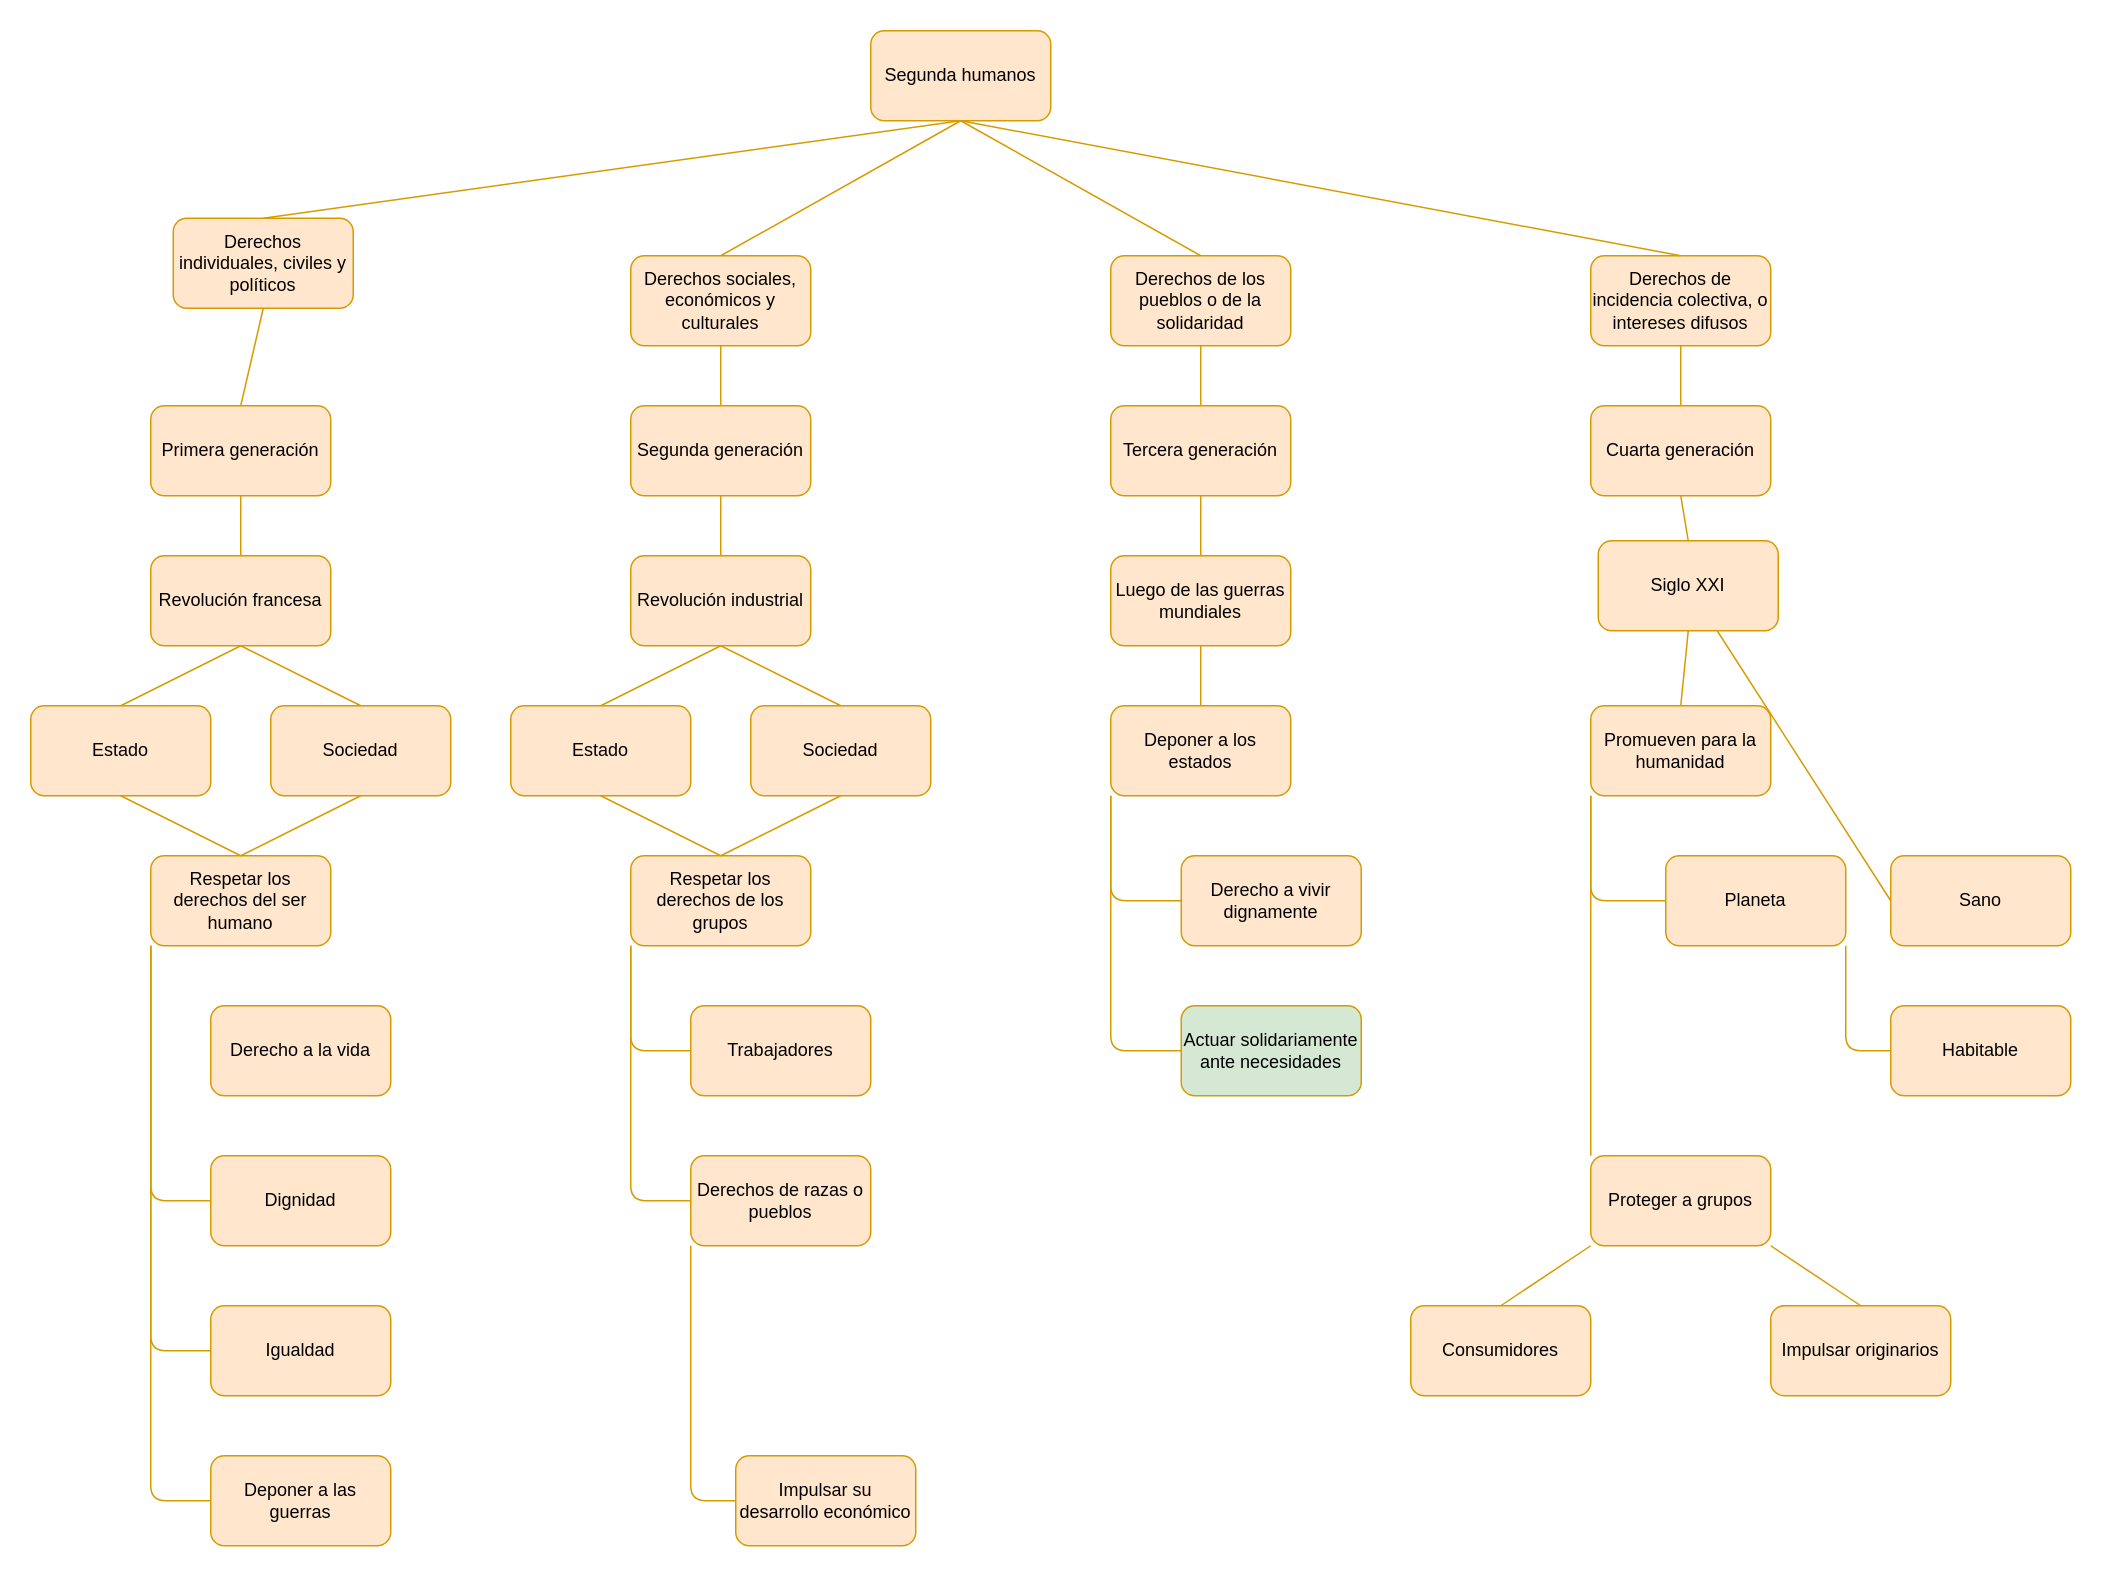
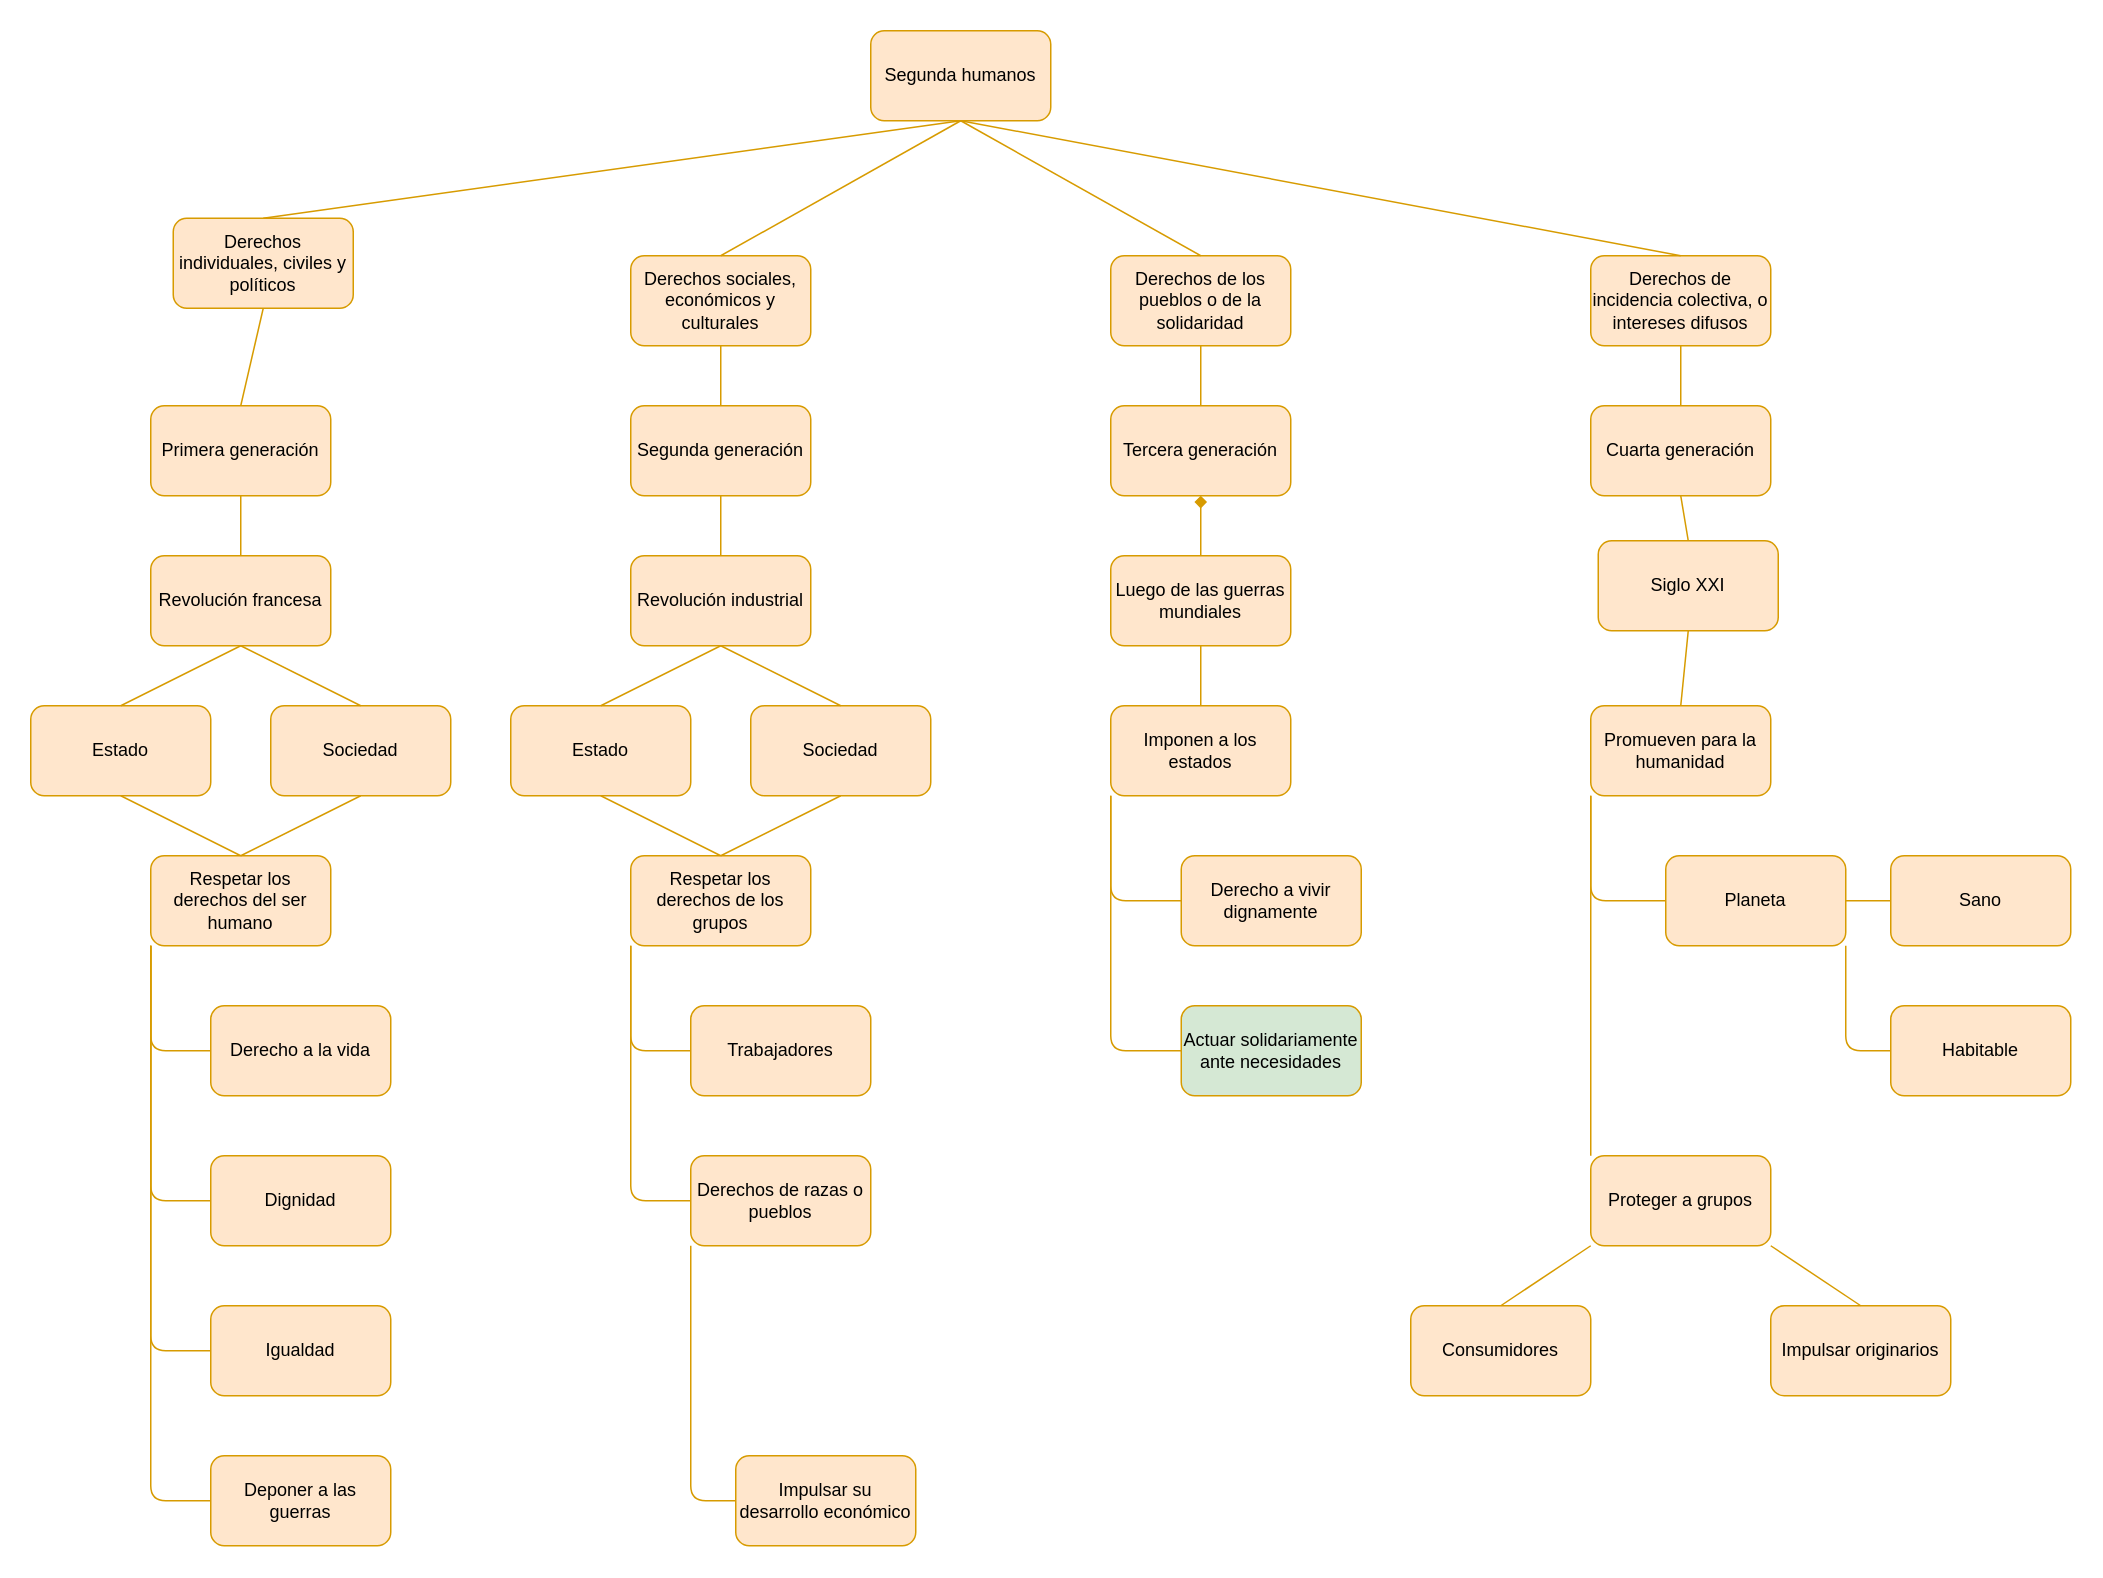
(1201, 502) -> (1201, 508)
(1201, 751) -> (1201, 751)
(1804, 766) -> (1869, 901)
none -> (181, 1051)
